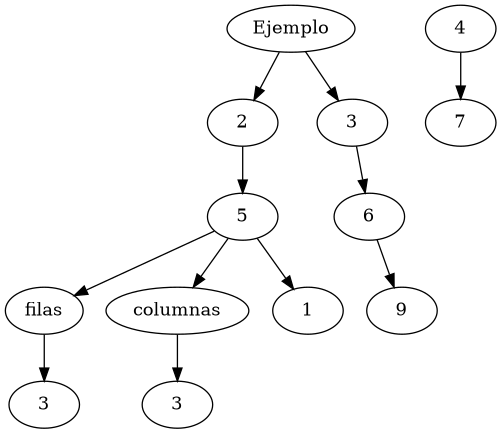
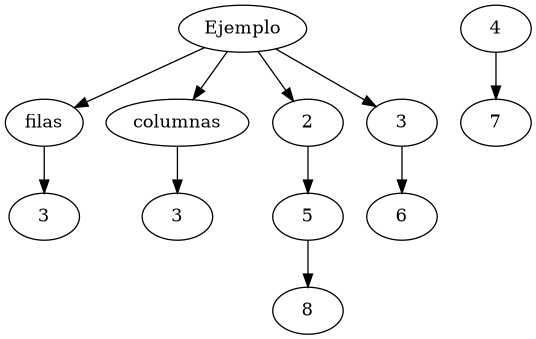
(215, 257) -> (214, 70)
(150, 261) -> (146, 75)
(308, 311) -> (308, 311)
(402, 311) -> none
